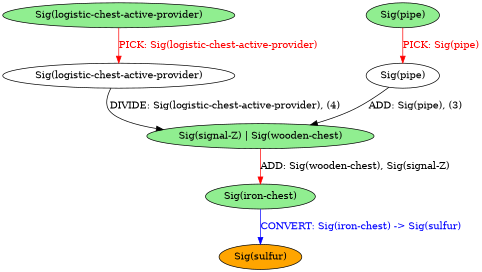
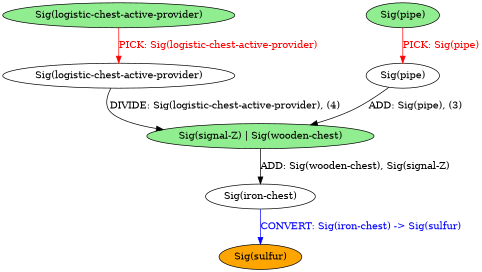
(260, 163) -> (260, 163)
(260, 197) -> (260, 197)
